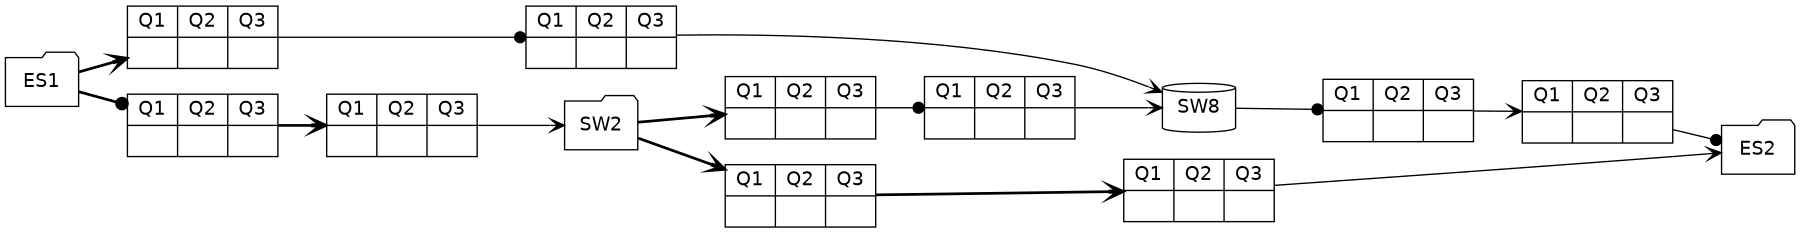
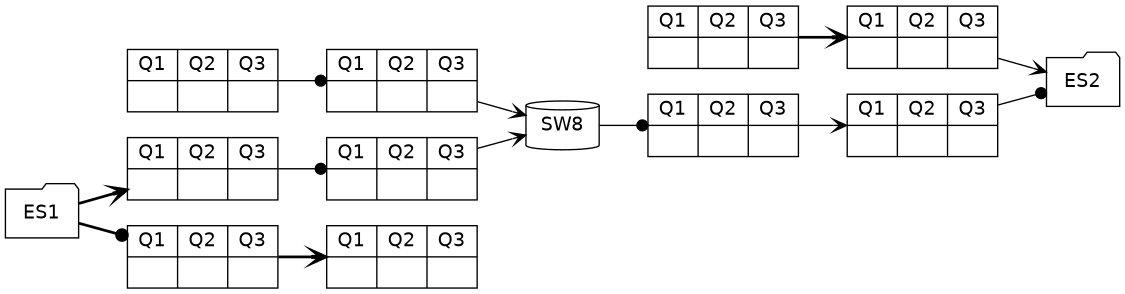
(601, 125) -> none
